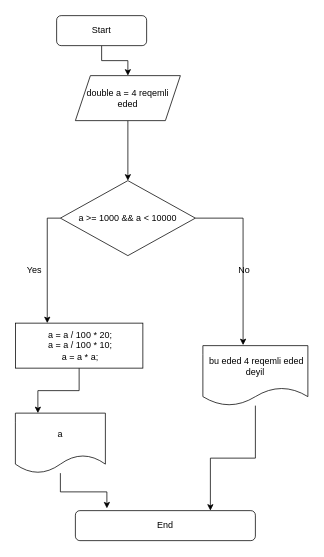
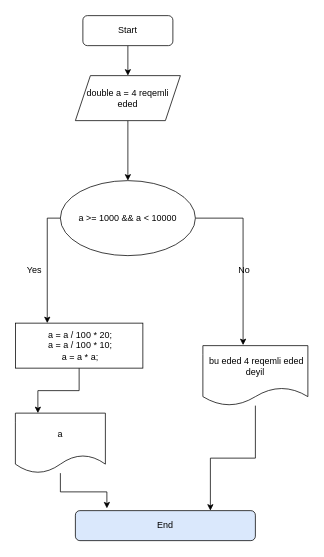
(102, 30) -> (128, 30)
(128, 218) -> (128, 218)
(165, 525) -> (165, 525)
